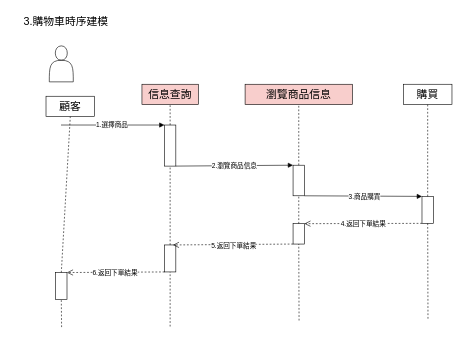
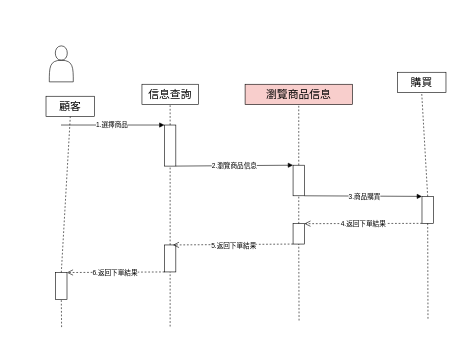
(66, 21) -> none
(170, 95) -> (170, 95)
(428, 95) -> (422, 83)
